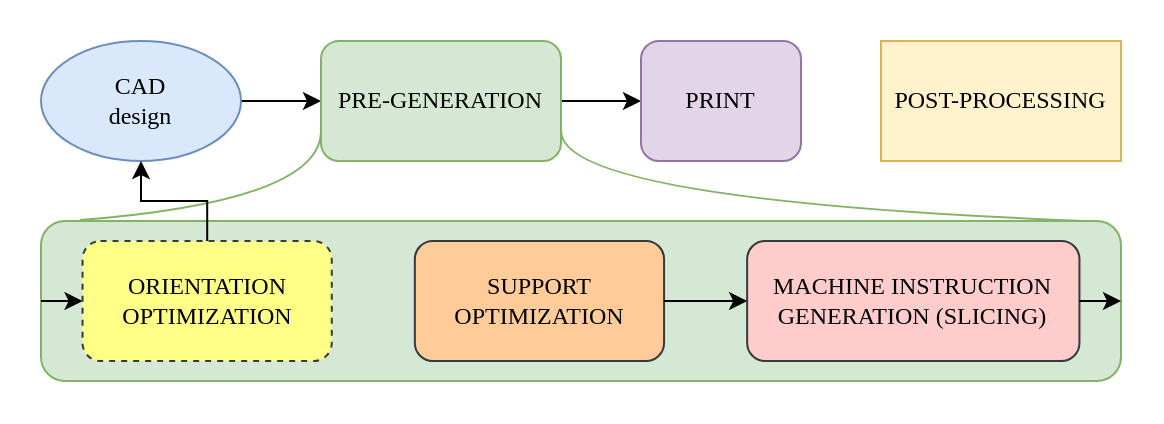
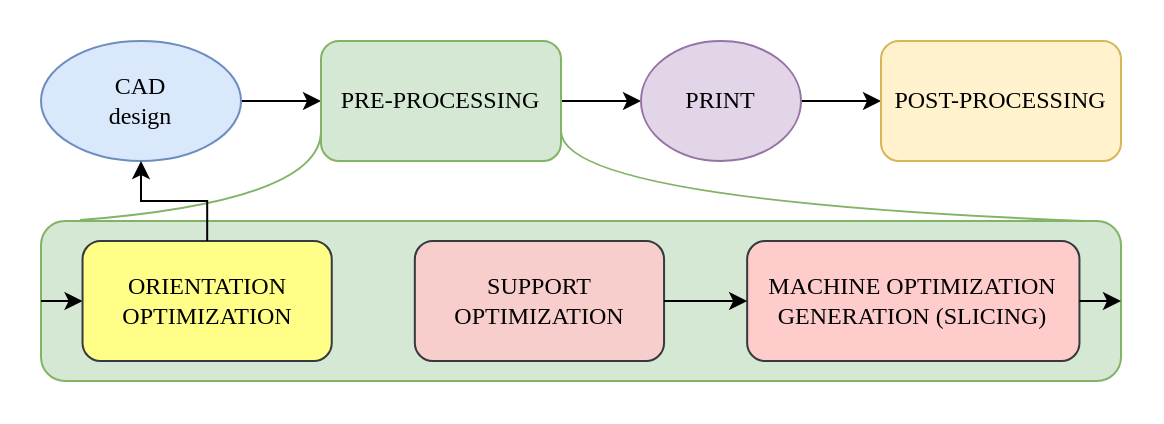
(441, 101) -> (441, 101)
(721, 101) -> (721, 101)
none -> (834, 101)
(1001, 101) -> (1001, 101)
(207, 301) -> (207, 301)
(539, 301) -> (539, 301)
(913, 301) -> (913, 301)
